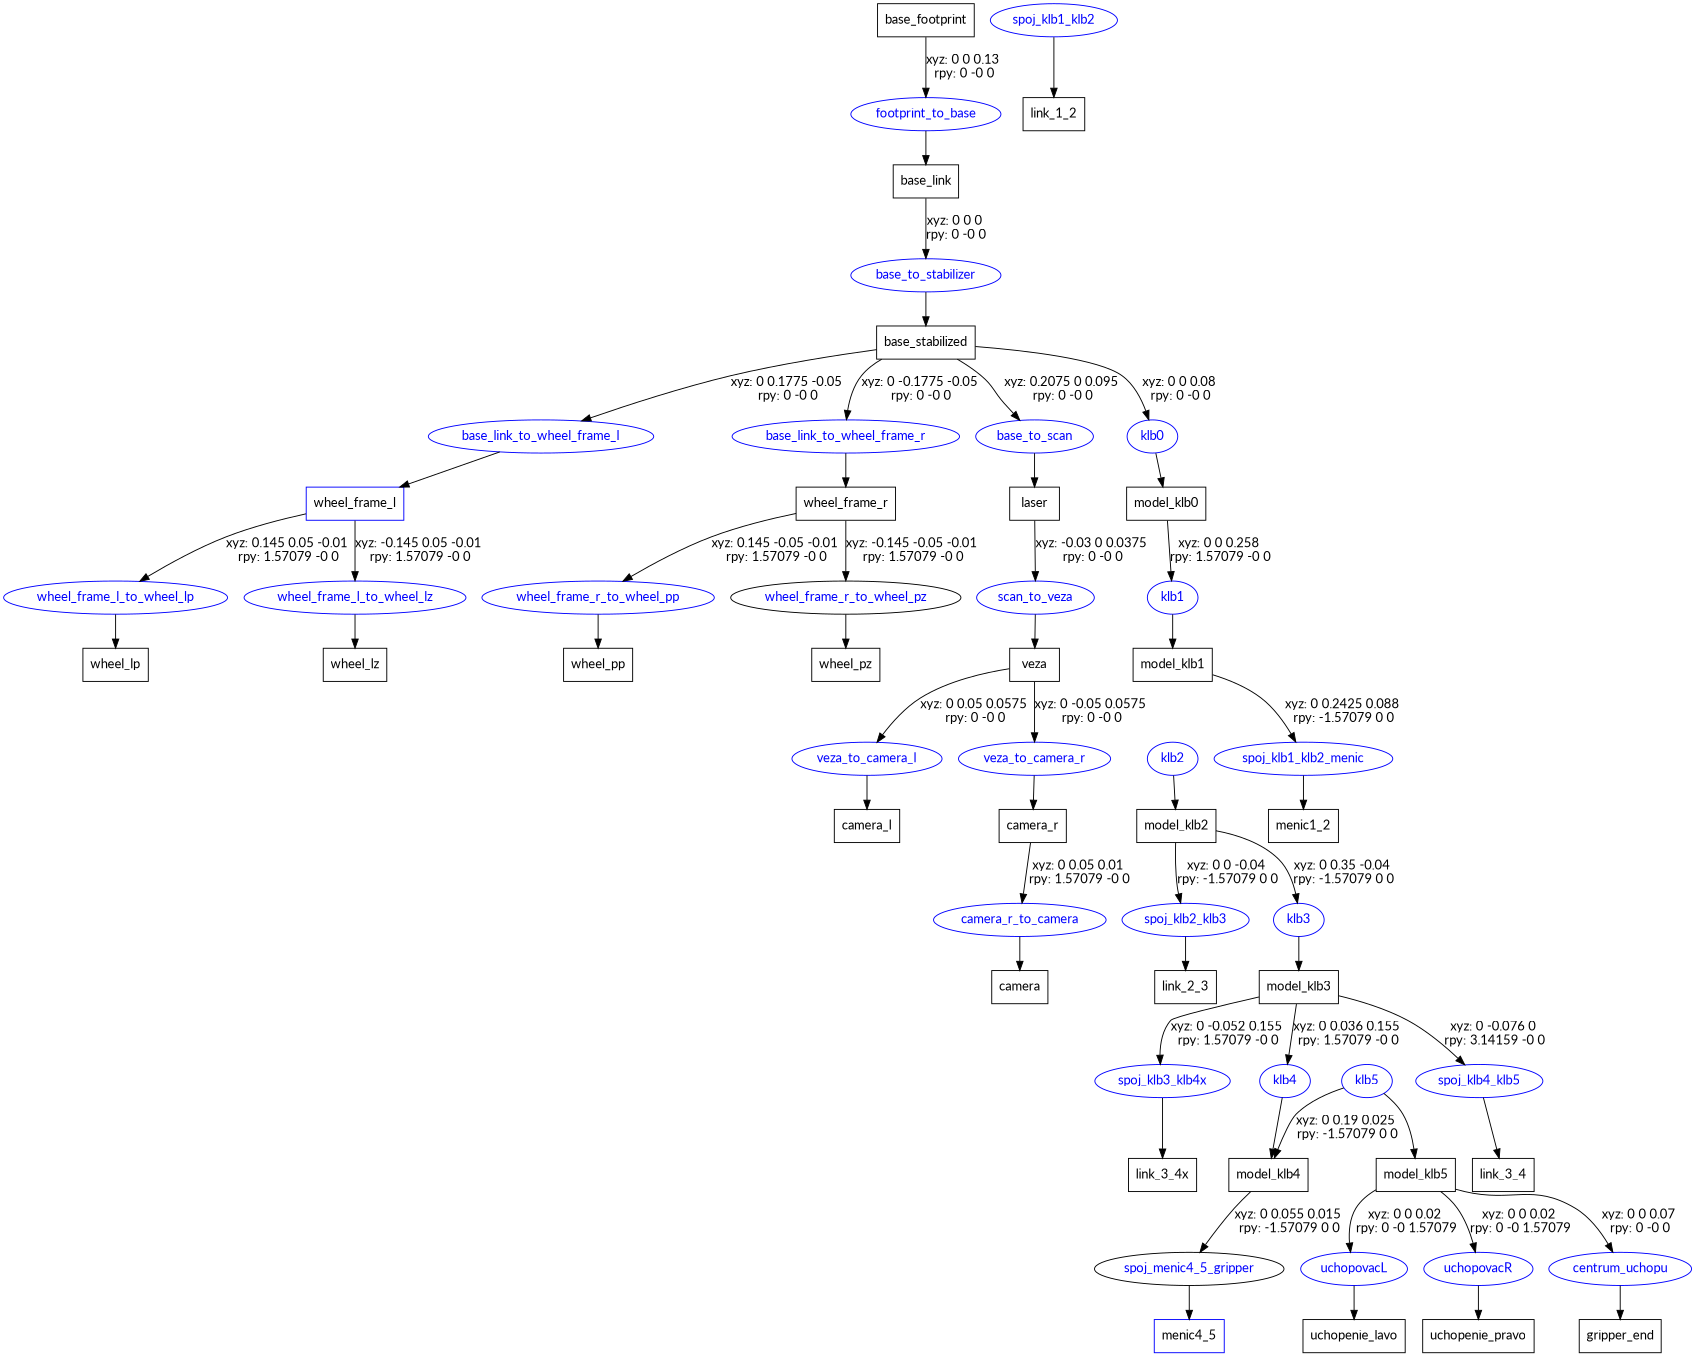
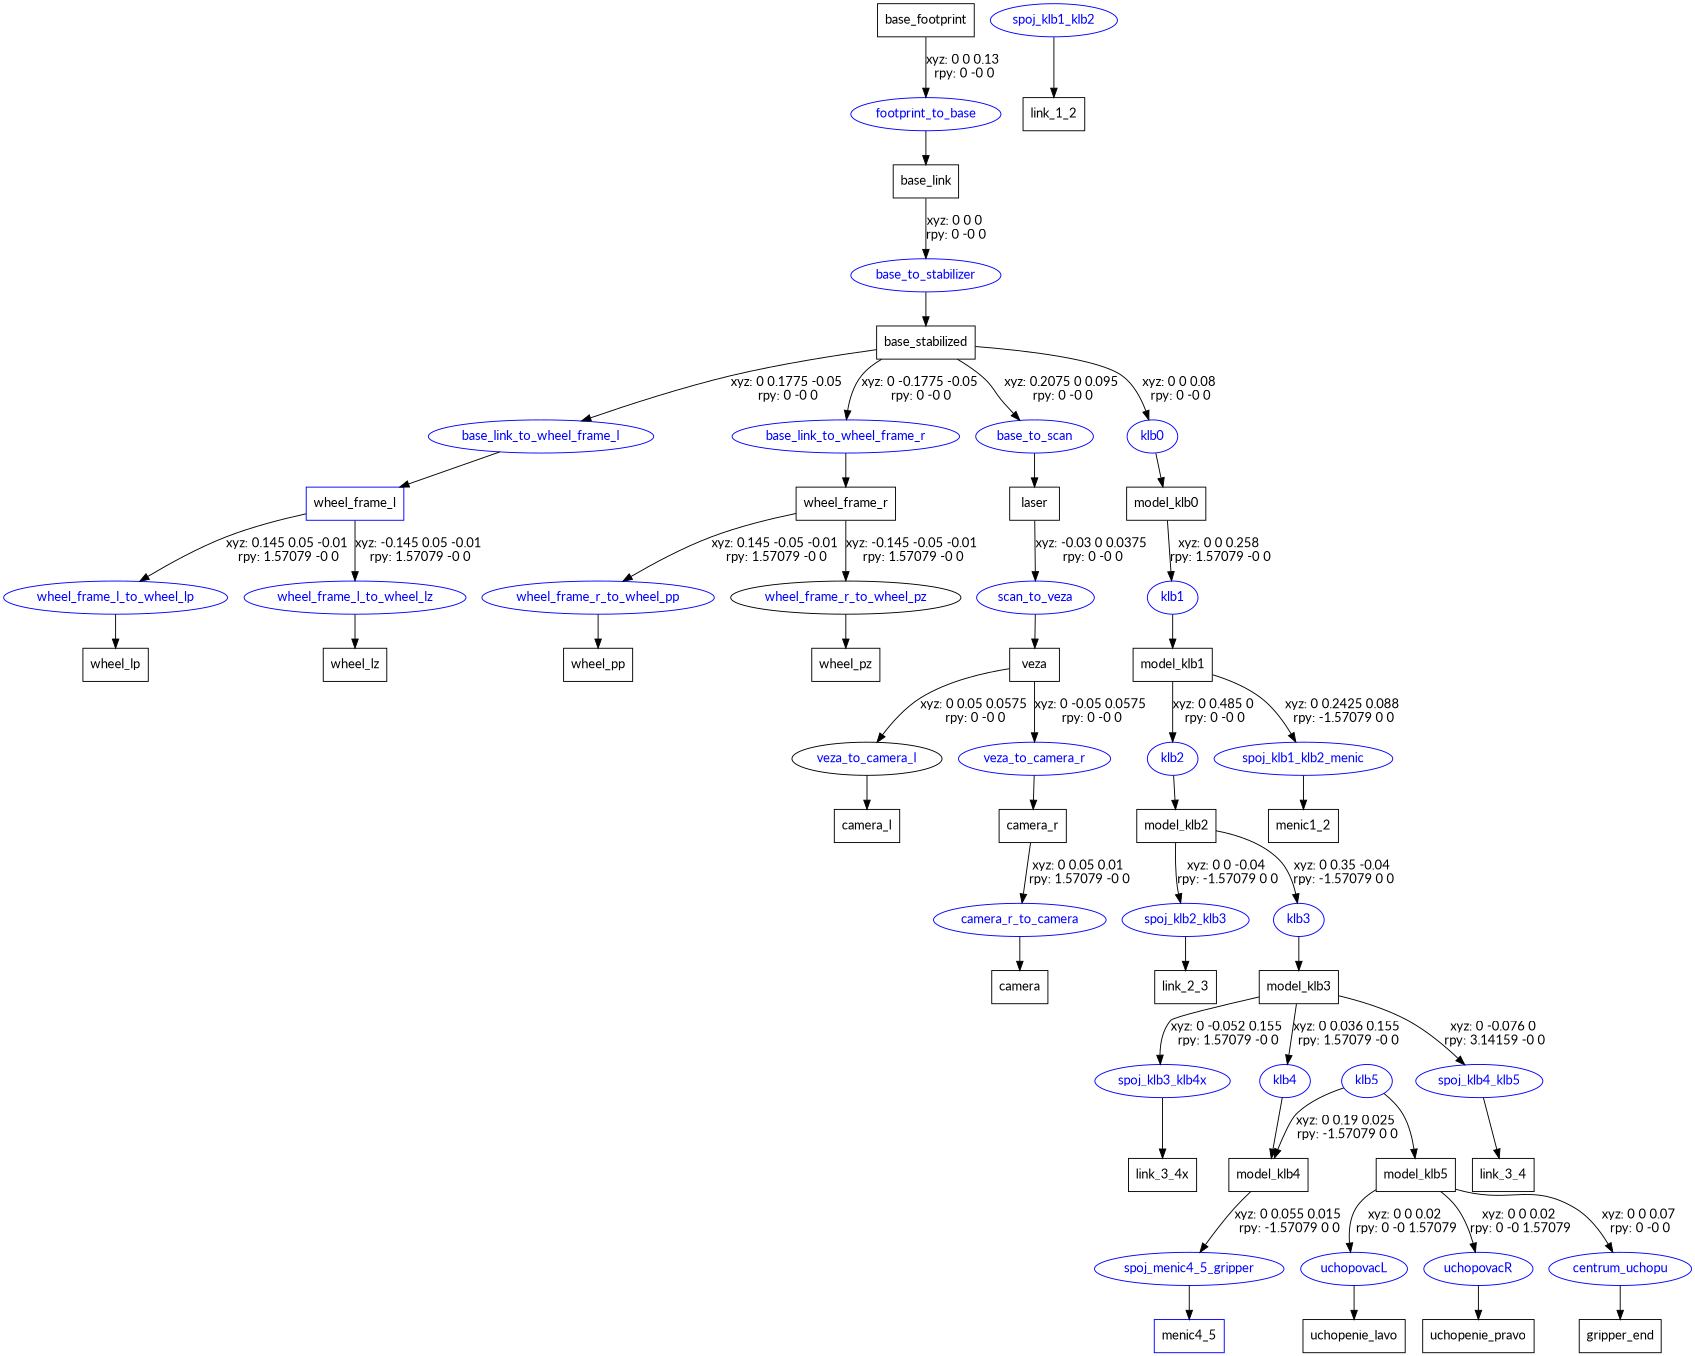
none -> (1173, 707)
(867, 759) -> (867, 759)
(1189, 1269) -> (1189, 1269)
